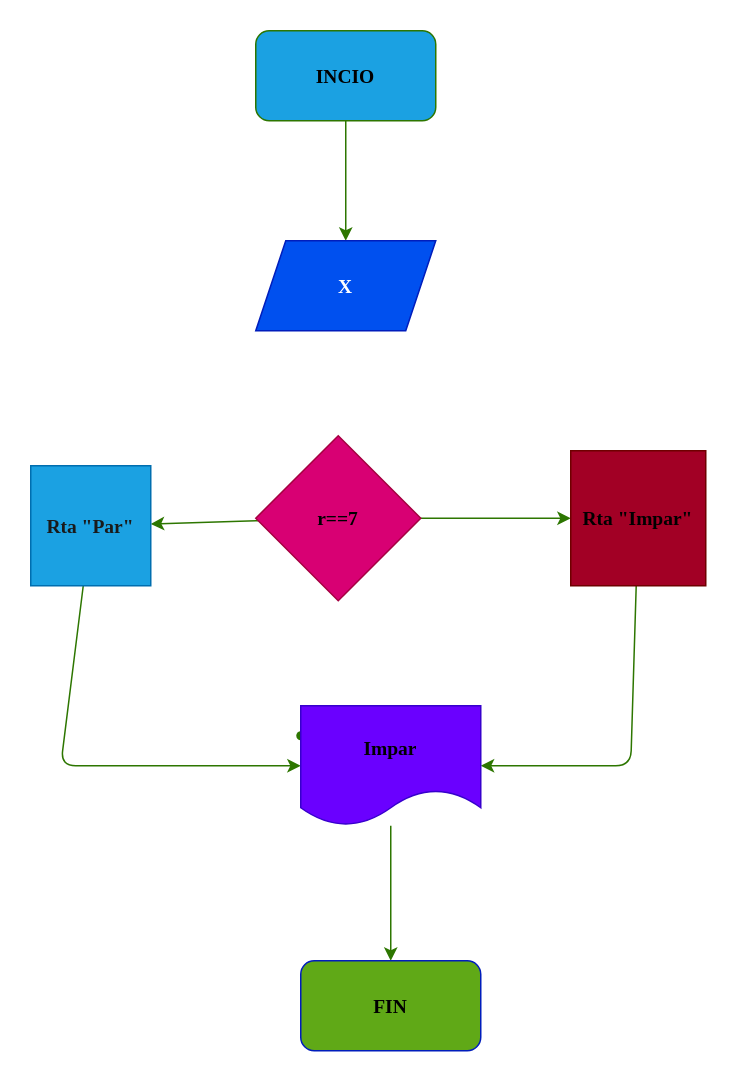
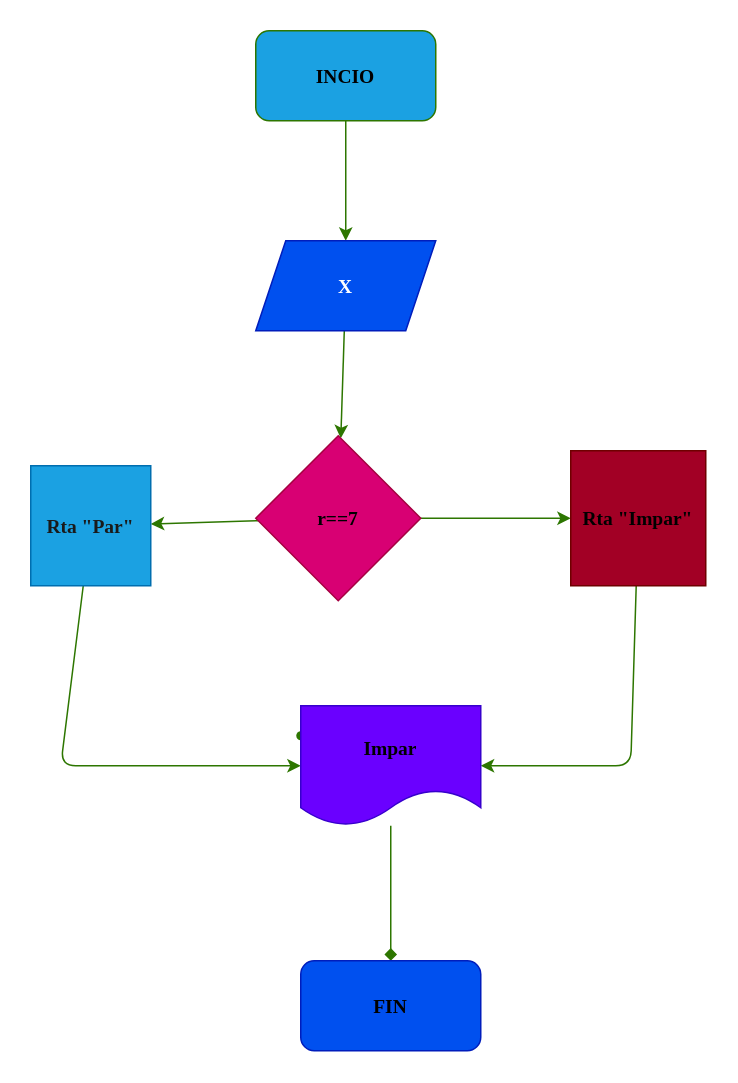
none -> (343, 380)
(391, 949) -> (391, 948)
(391, 1006) -> (391, 1006)
